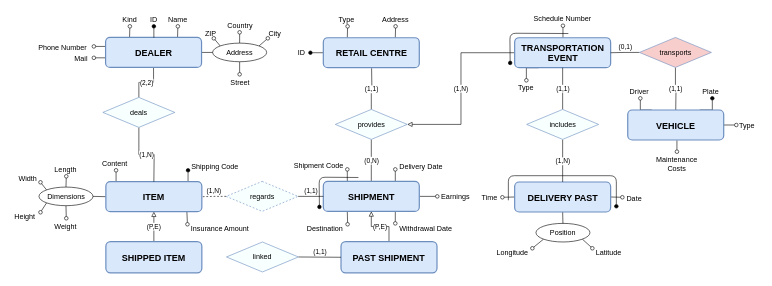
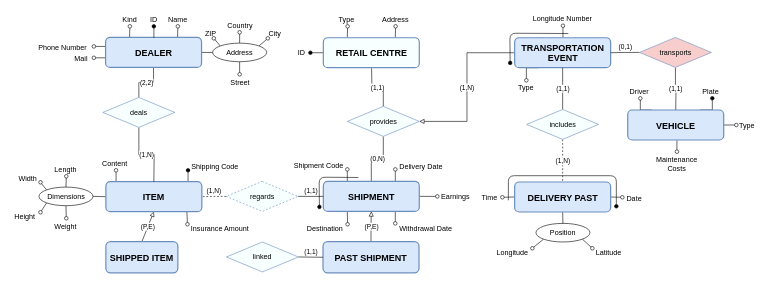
(563, 18) -> (563, 18)
(371, 53) -> (371, 53)
(371, 124) -> (383, 121)
(563, 158) -> (563, 158)
(154, 257) -> (142, 257)
(389, 257) -> (371, 257)
